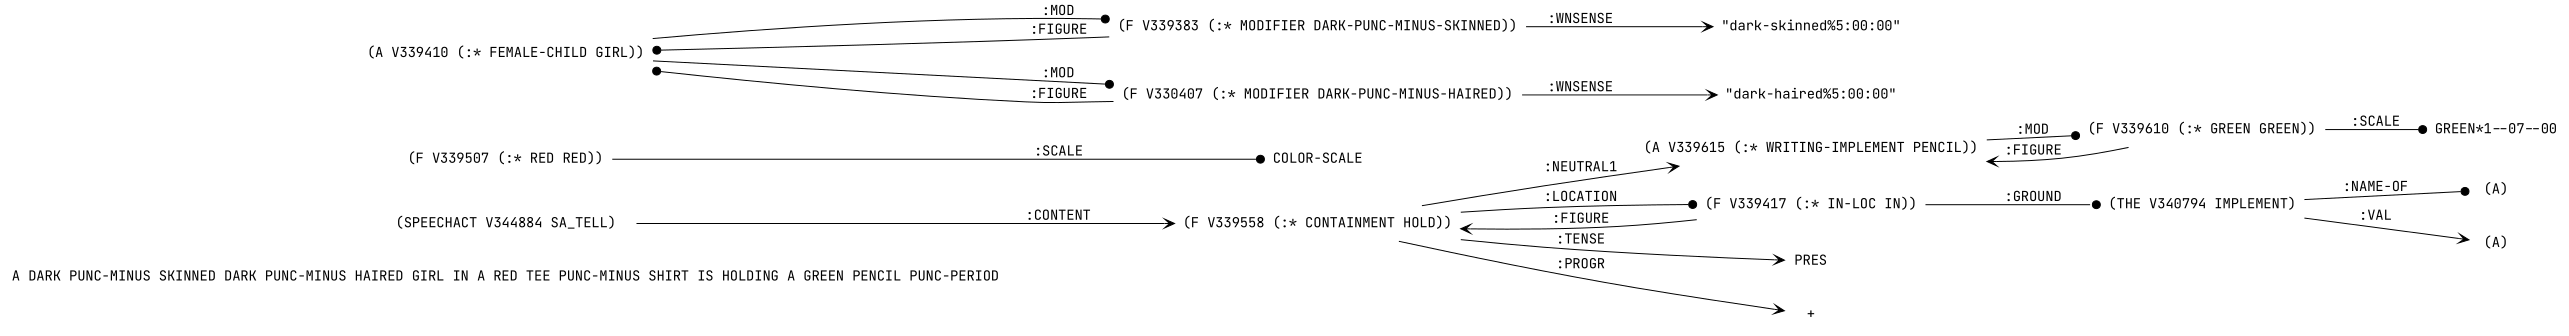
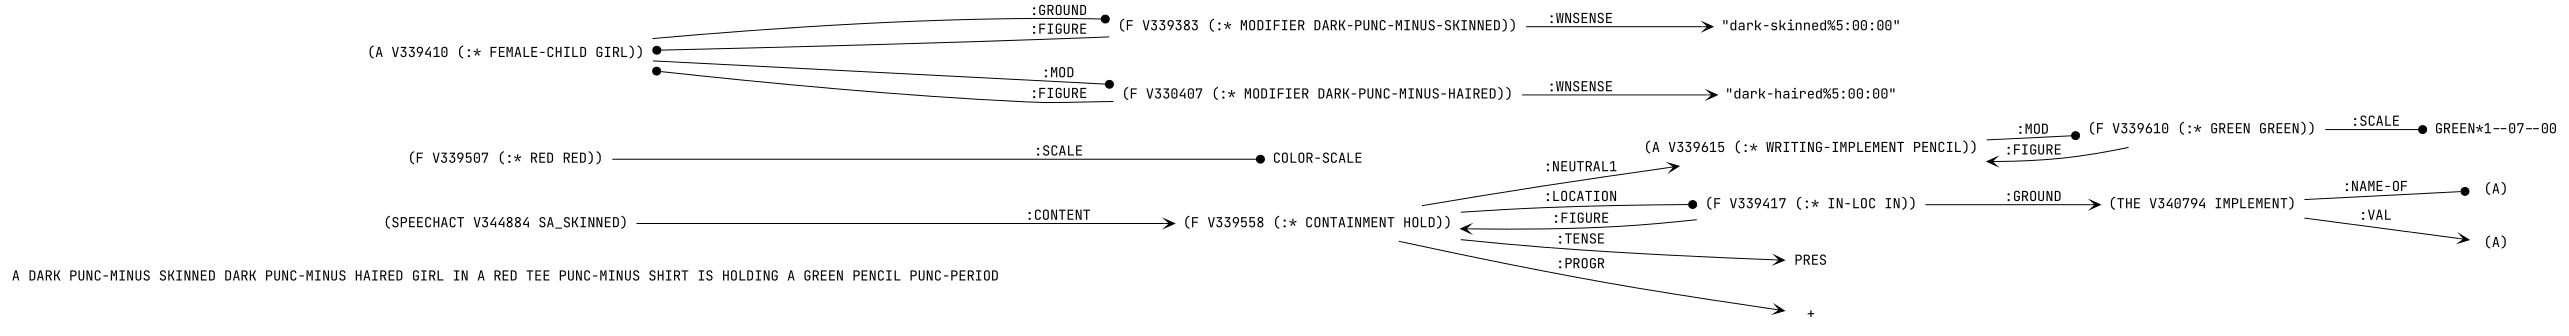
(1059, 11) -> (1059, 11)
(2008, 205) -> (2008, 205)
(506, 223) -> (506, 223)
